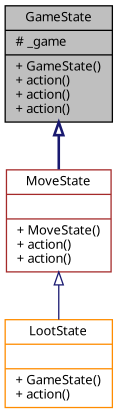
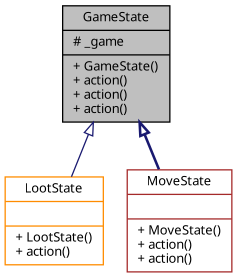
(59, 302) -> (80, 156)
(59, 380) -> (54, 238)
